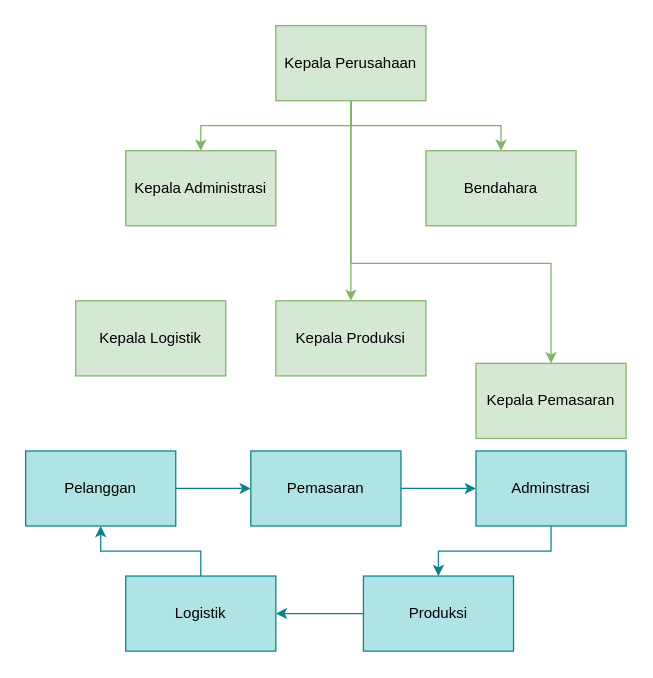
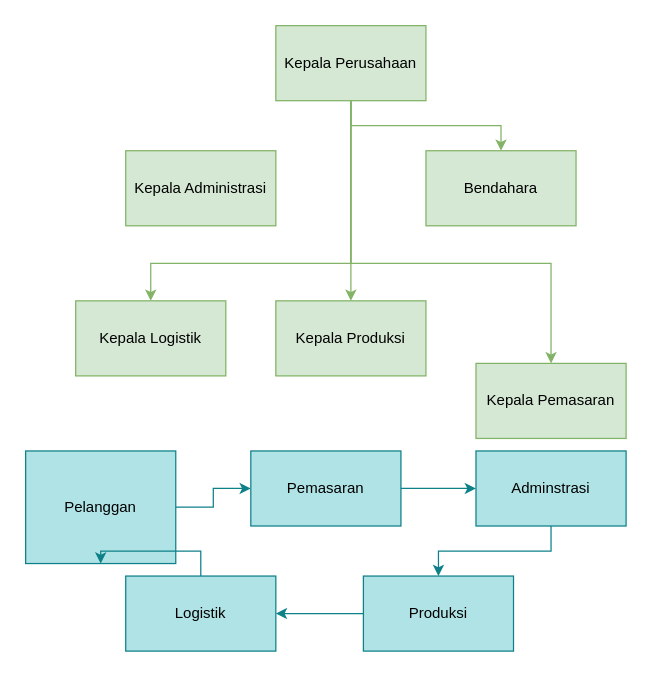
(266, 126) -> none
none -> (235, 263)
(101, 488) -> (101, 507)
